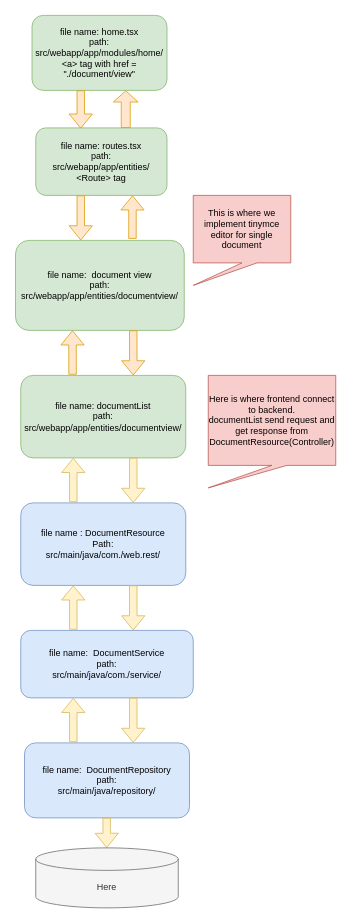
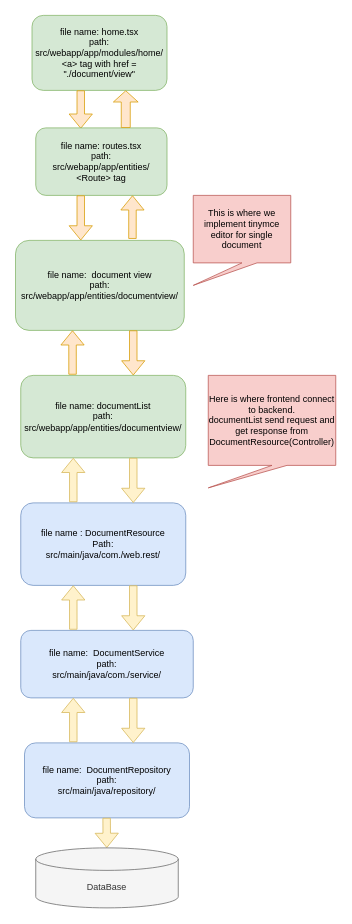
(107, 888) -> (107, 888)
